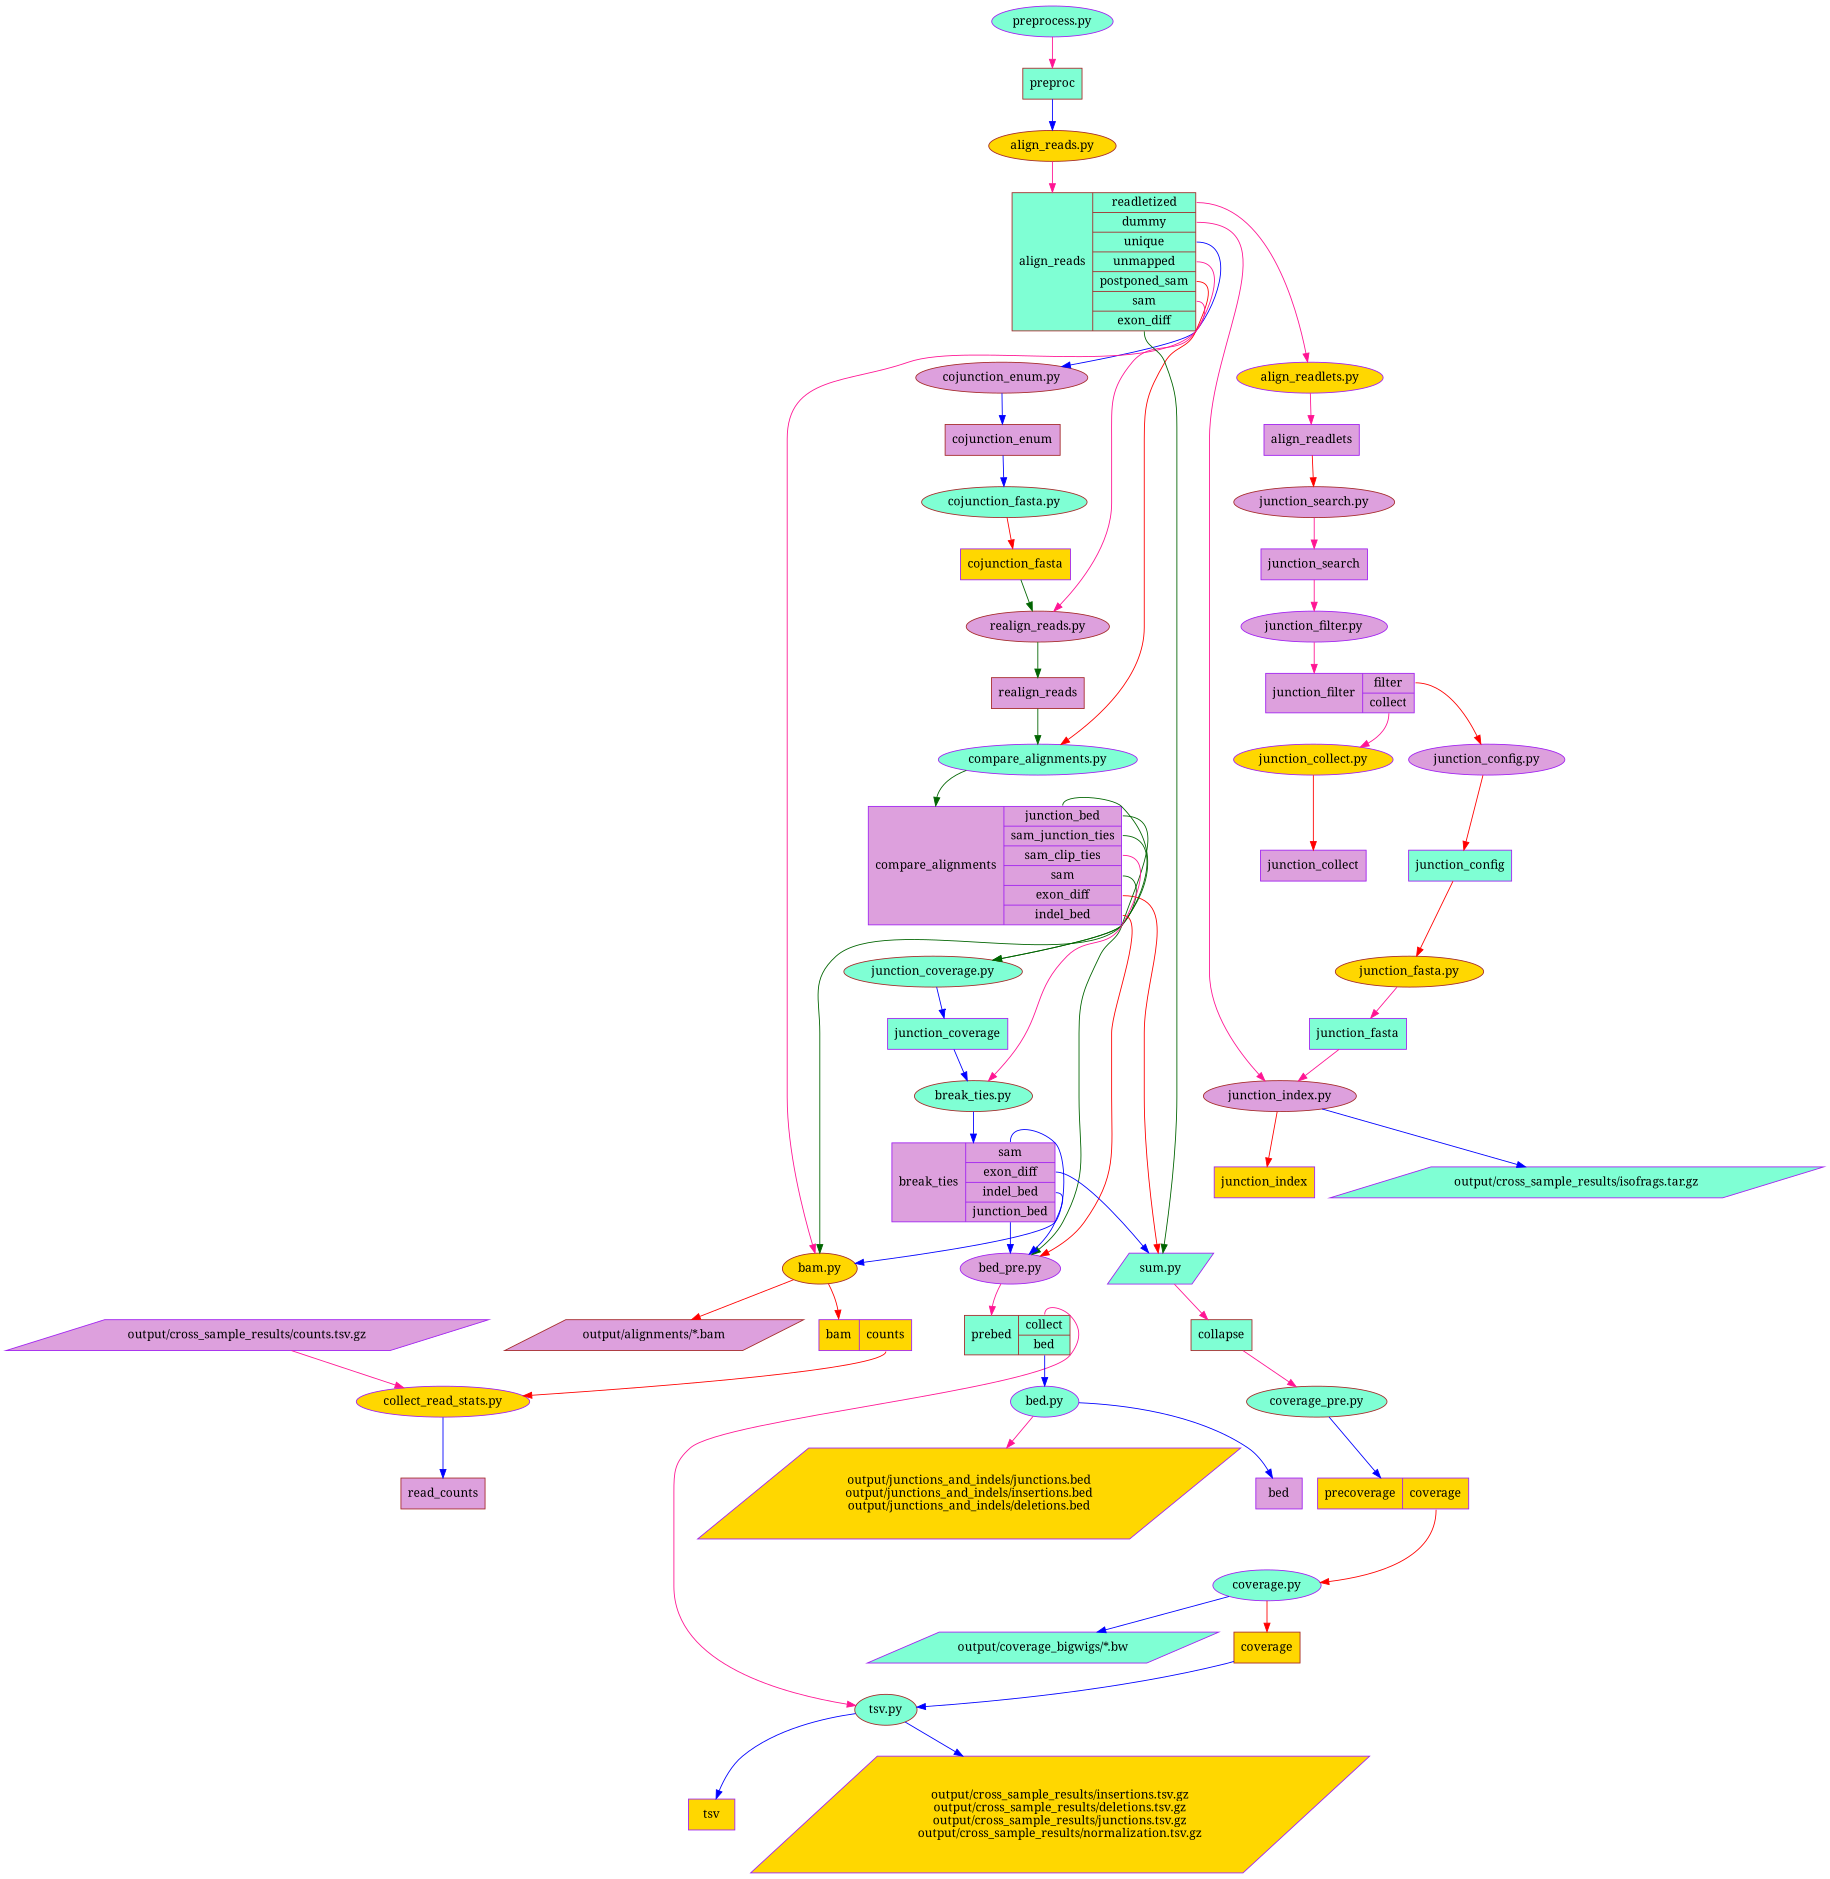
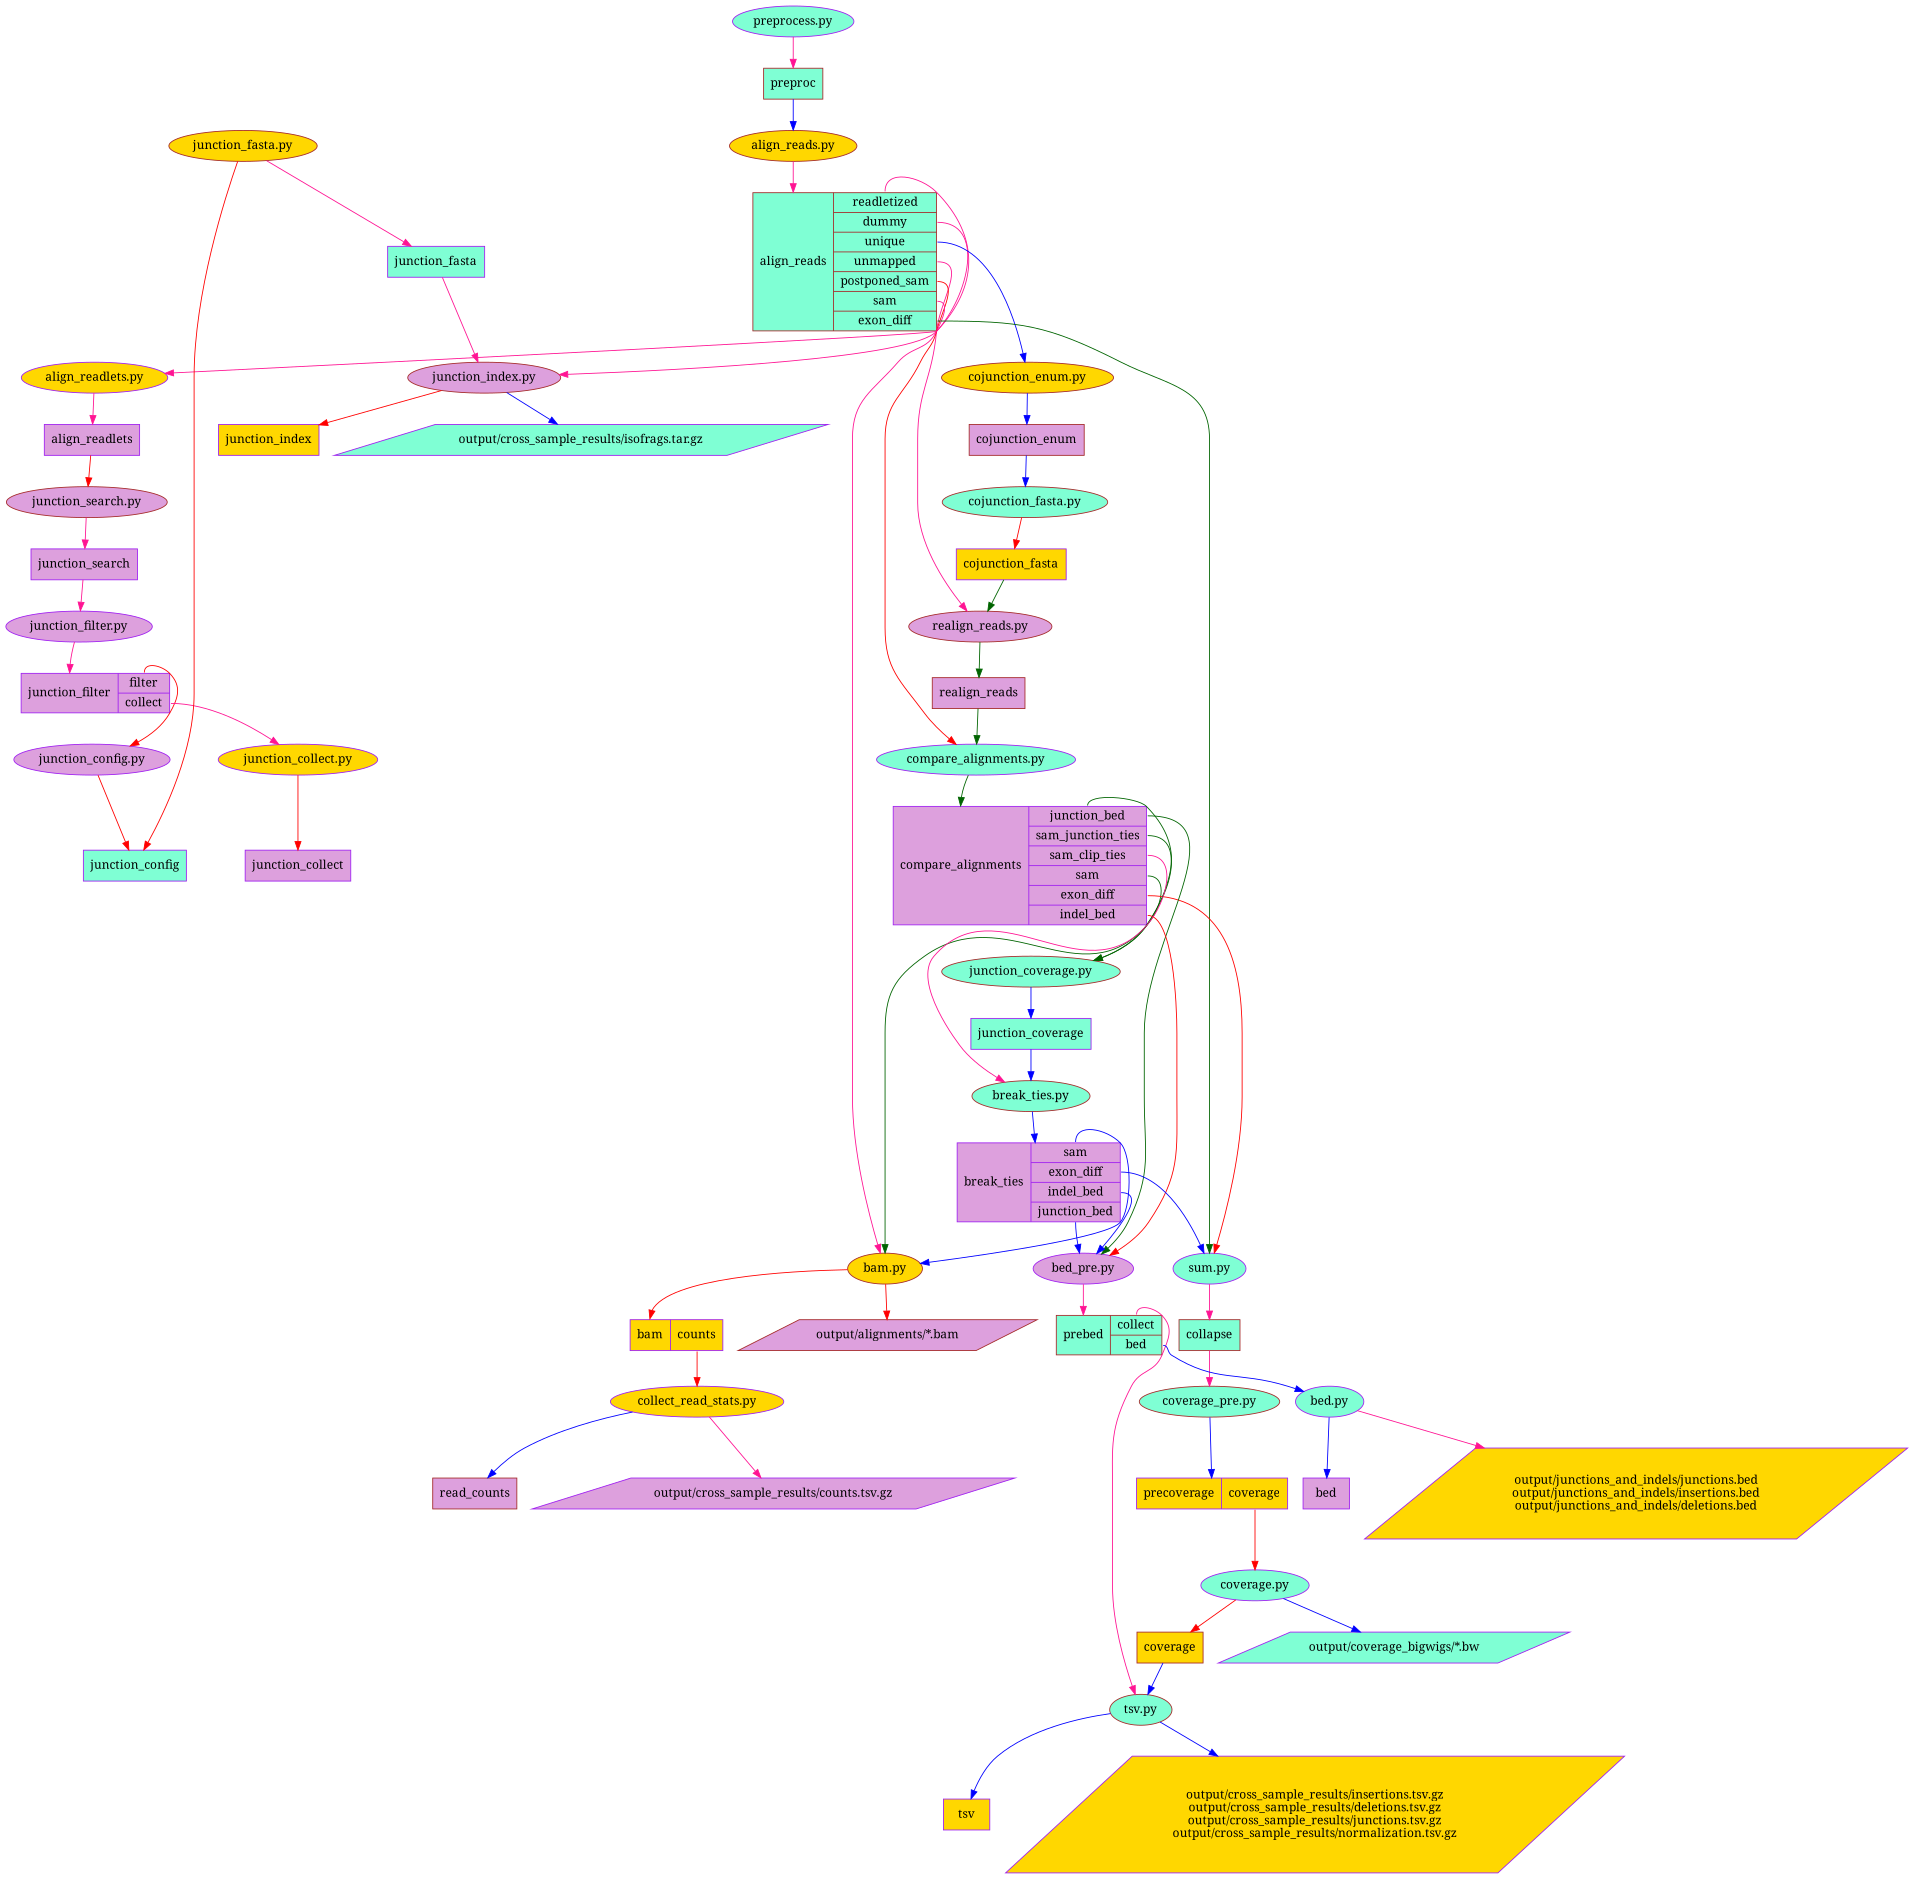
(1002, 378) -> (1028, 378)
(1437, 915) -> (194, 503)
(1161, 1269) -> (1209, 1269)
(343, 1368) -> (732, 1444)
